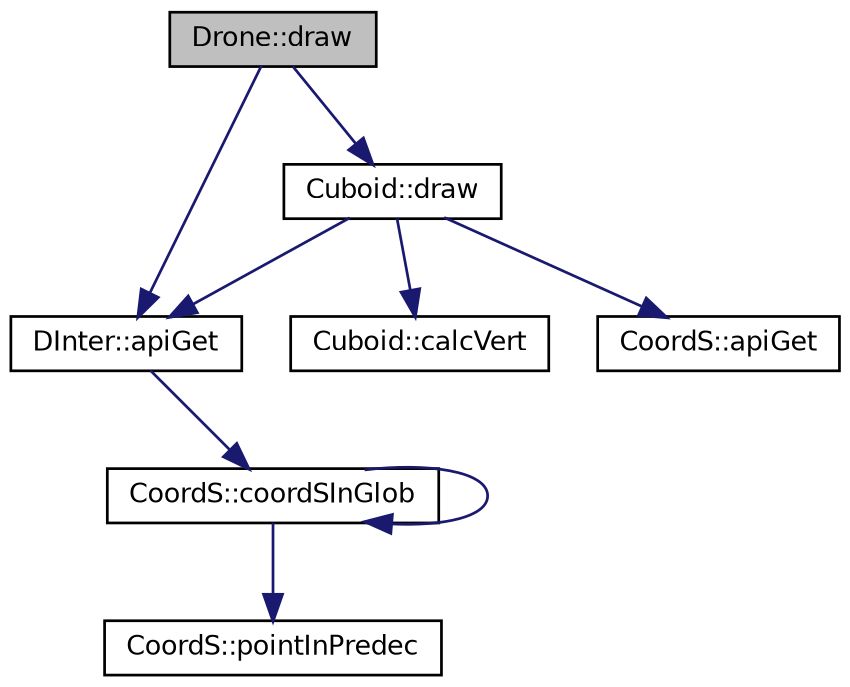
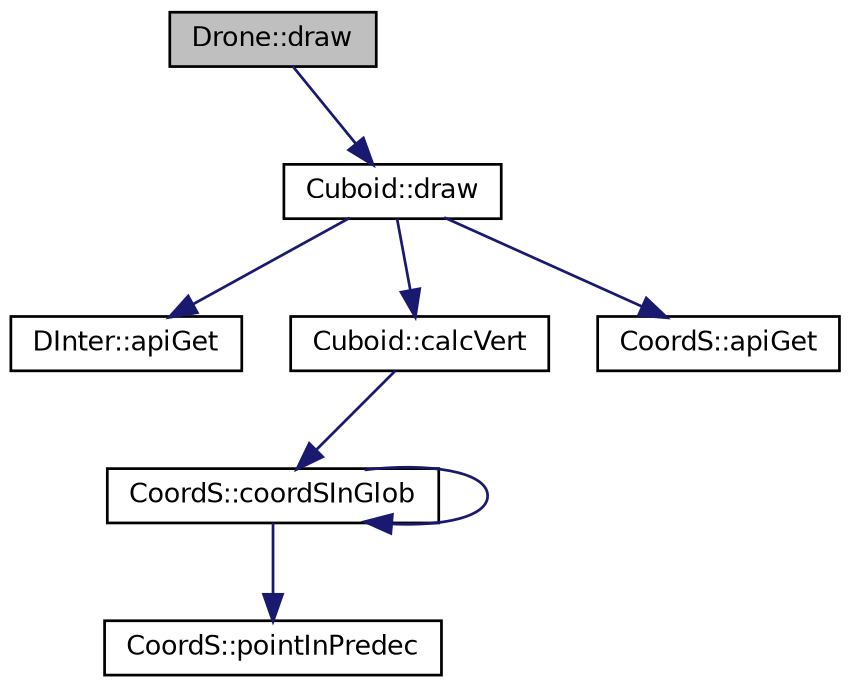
(206, 179) -> none
(190, 410) -> (356, 410)
